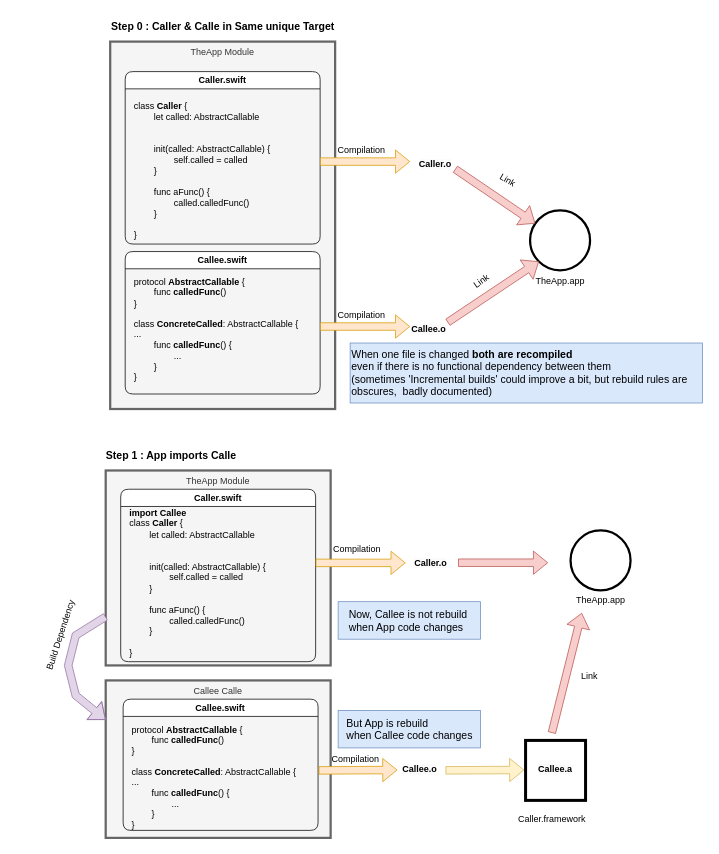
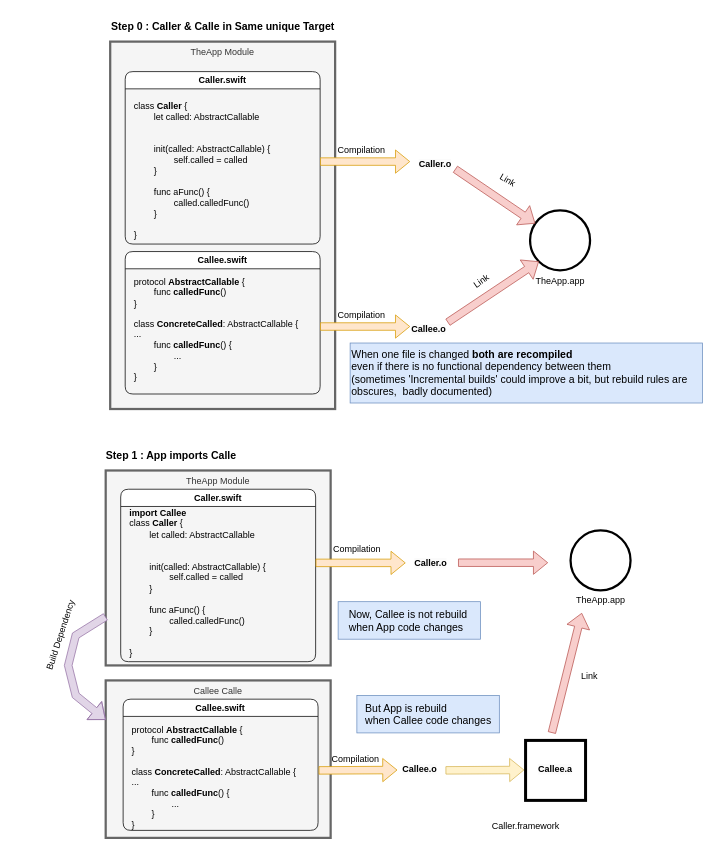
(409, 729) -> (428, 714)
(552, 819) -> (525, 827)
